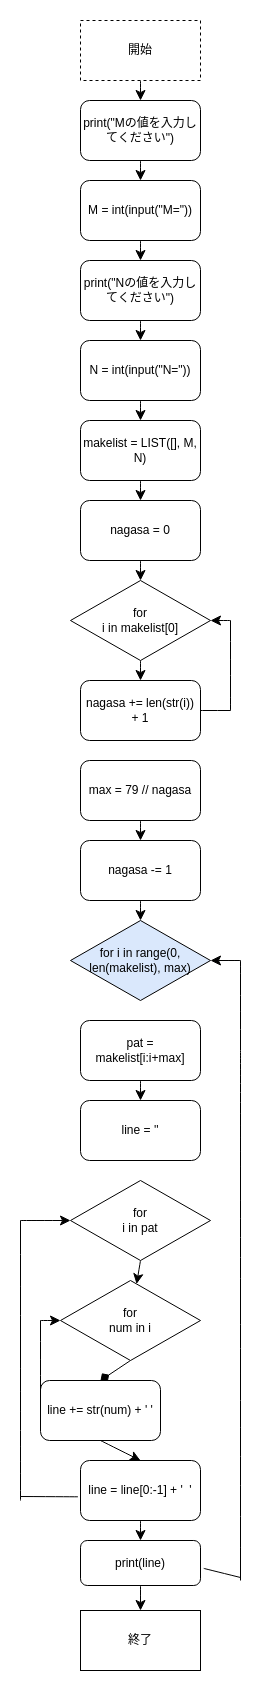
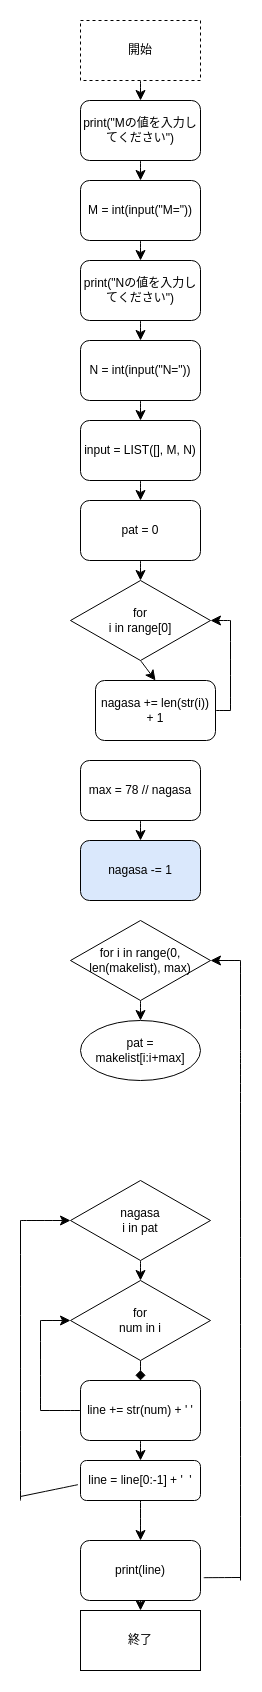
(141, 451) -> (141, 451)
(141, 531) -> (141, 531)
(141, 621) -> (141, 621)
(141, 711) -> (156, 711)
(141, 791) -> (141, 791)
(141, 871) -> (141, 871)
(141, 905) -> none
(141, 961) -> (141, 961)
none -> (141, 1005)
(141, 1051) -> (141, 1051)
(141, 1085) -> none
(141, 1131) -> none
(141, 1221) -> (141, 1221)
(131, 1321) -> (141, 1321)
(101, 1411) -> (141, 1411)
(141, 1491) -> (141, 1481)
(141, 1563) -> (141, 1571)
